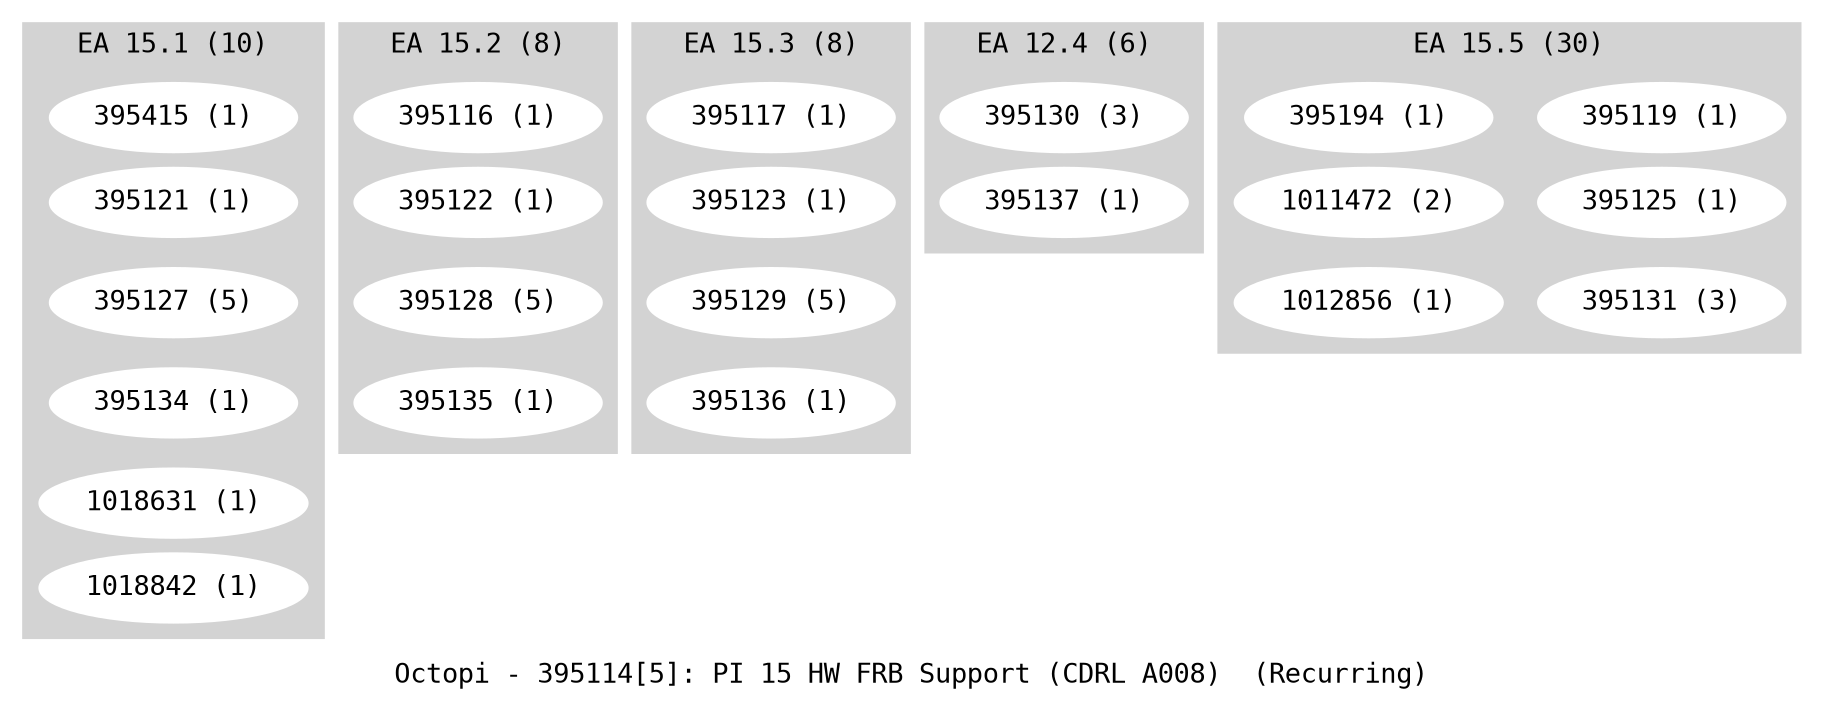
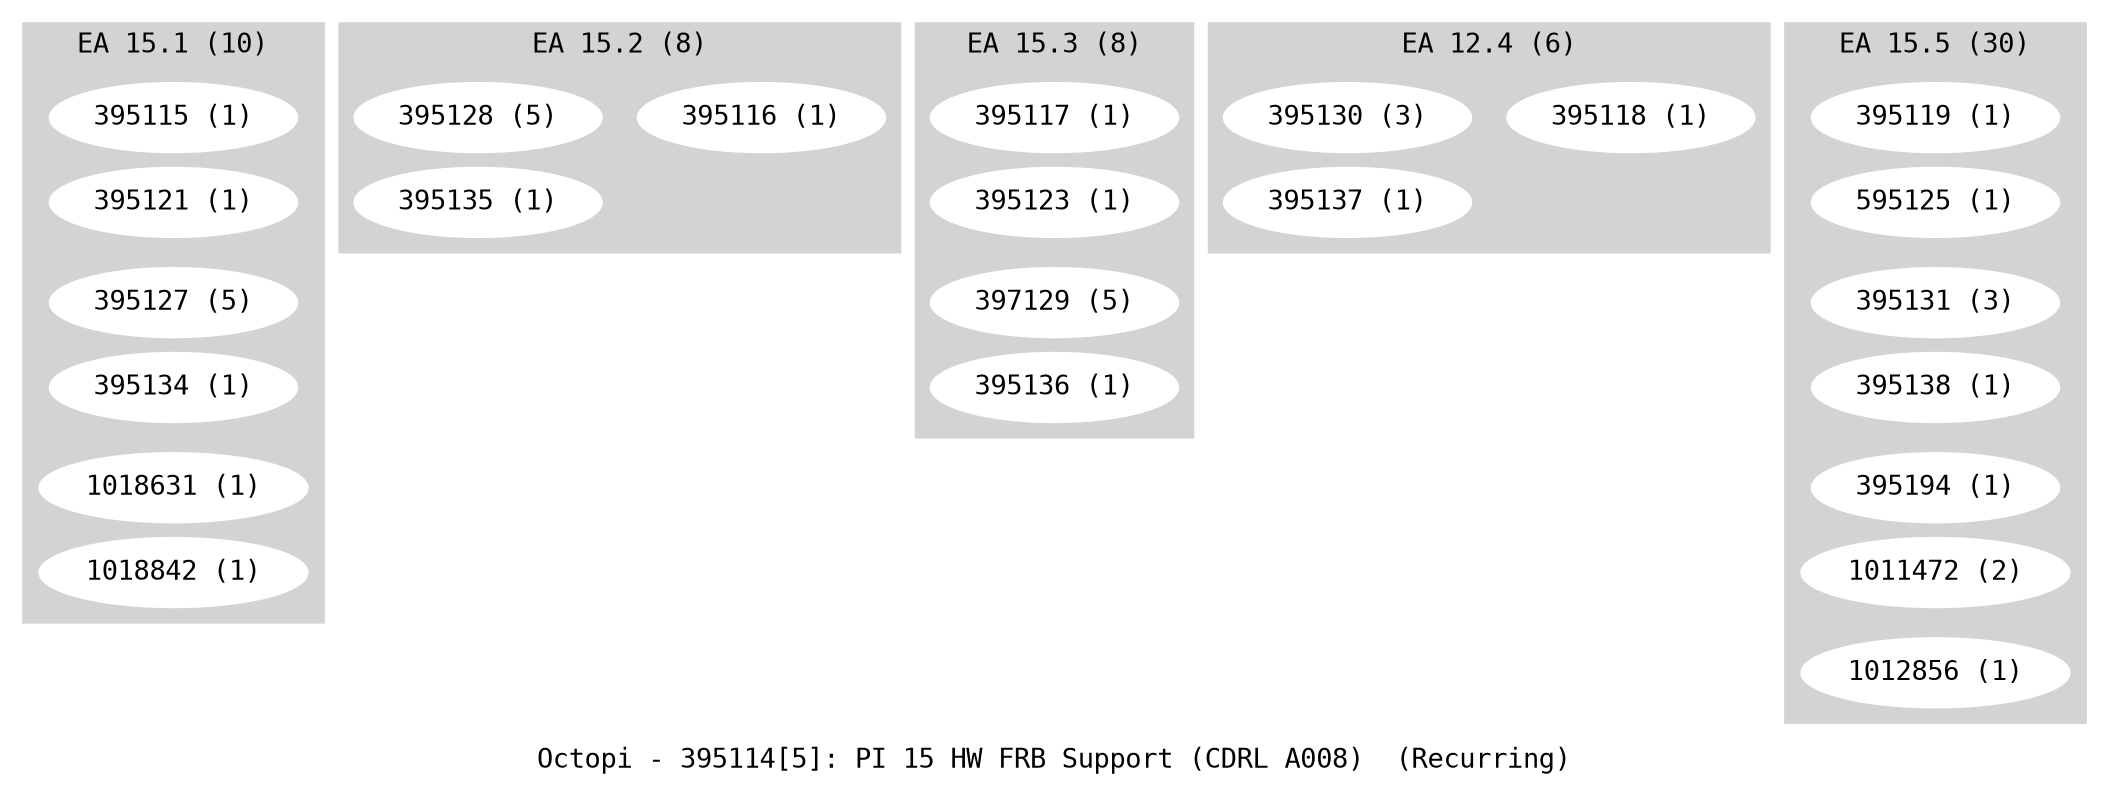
(174, 118) -> (174, 118)
none -> (1631, 118)
(478, 202) -> none
(1662, 202) -> (1935, 202)
(771, 303) -> (1054, 303)
none -> (1935, 387)
